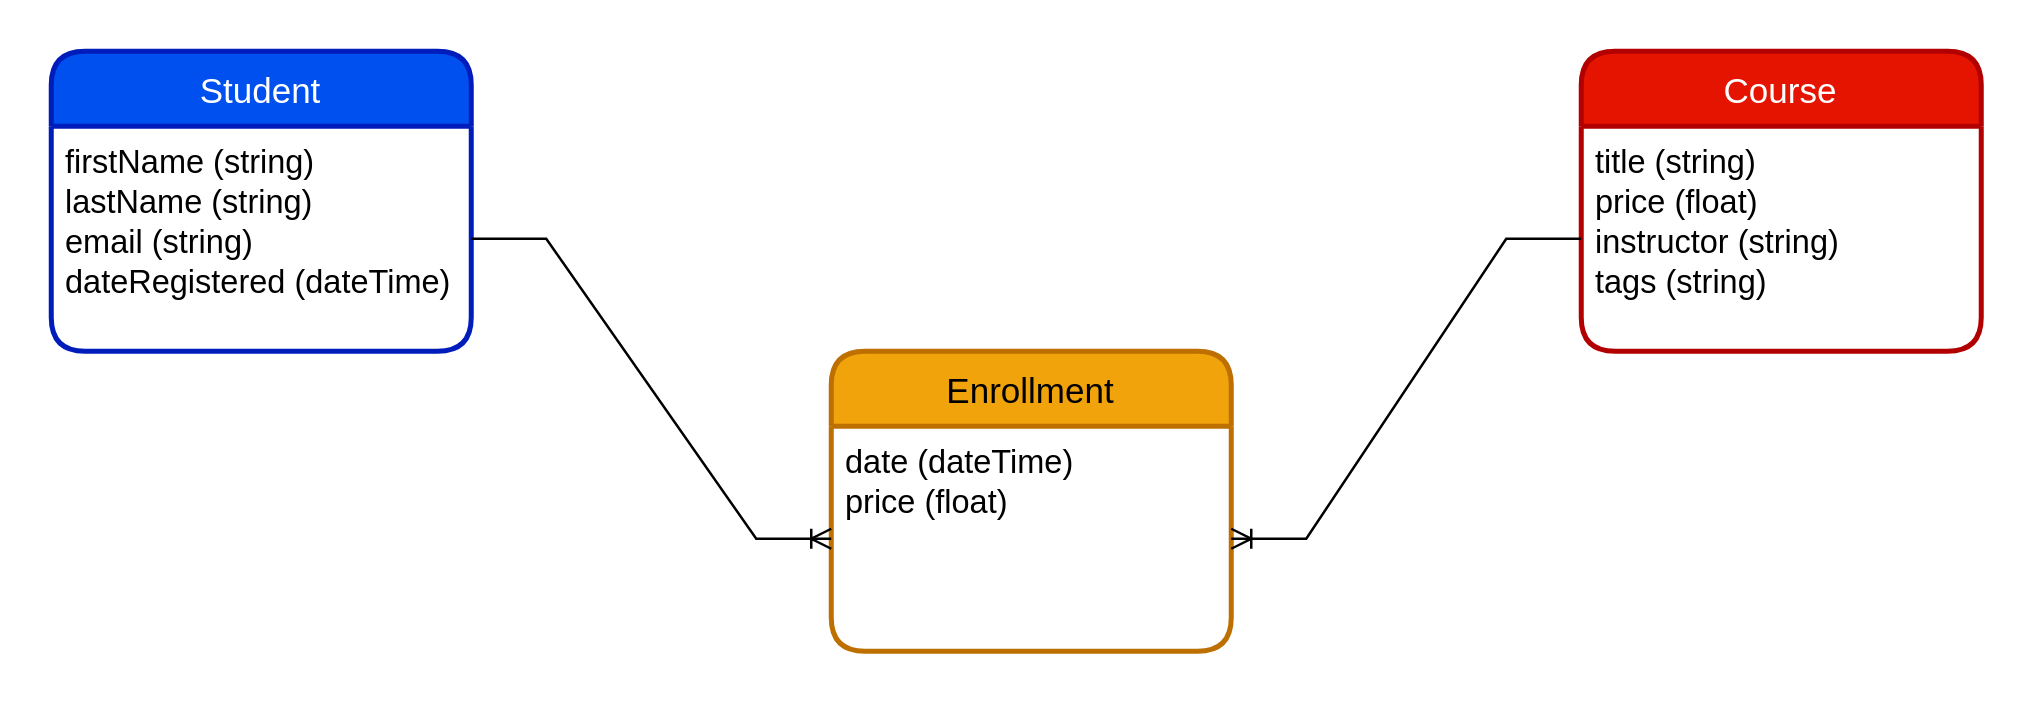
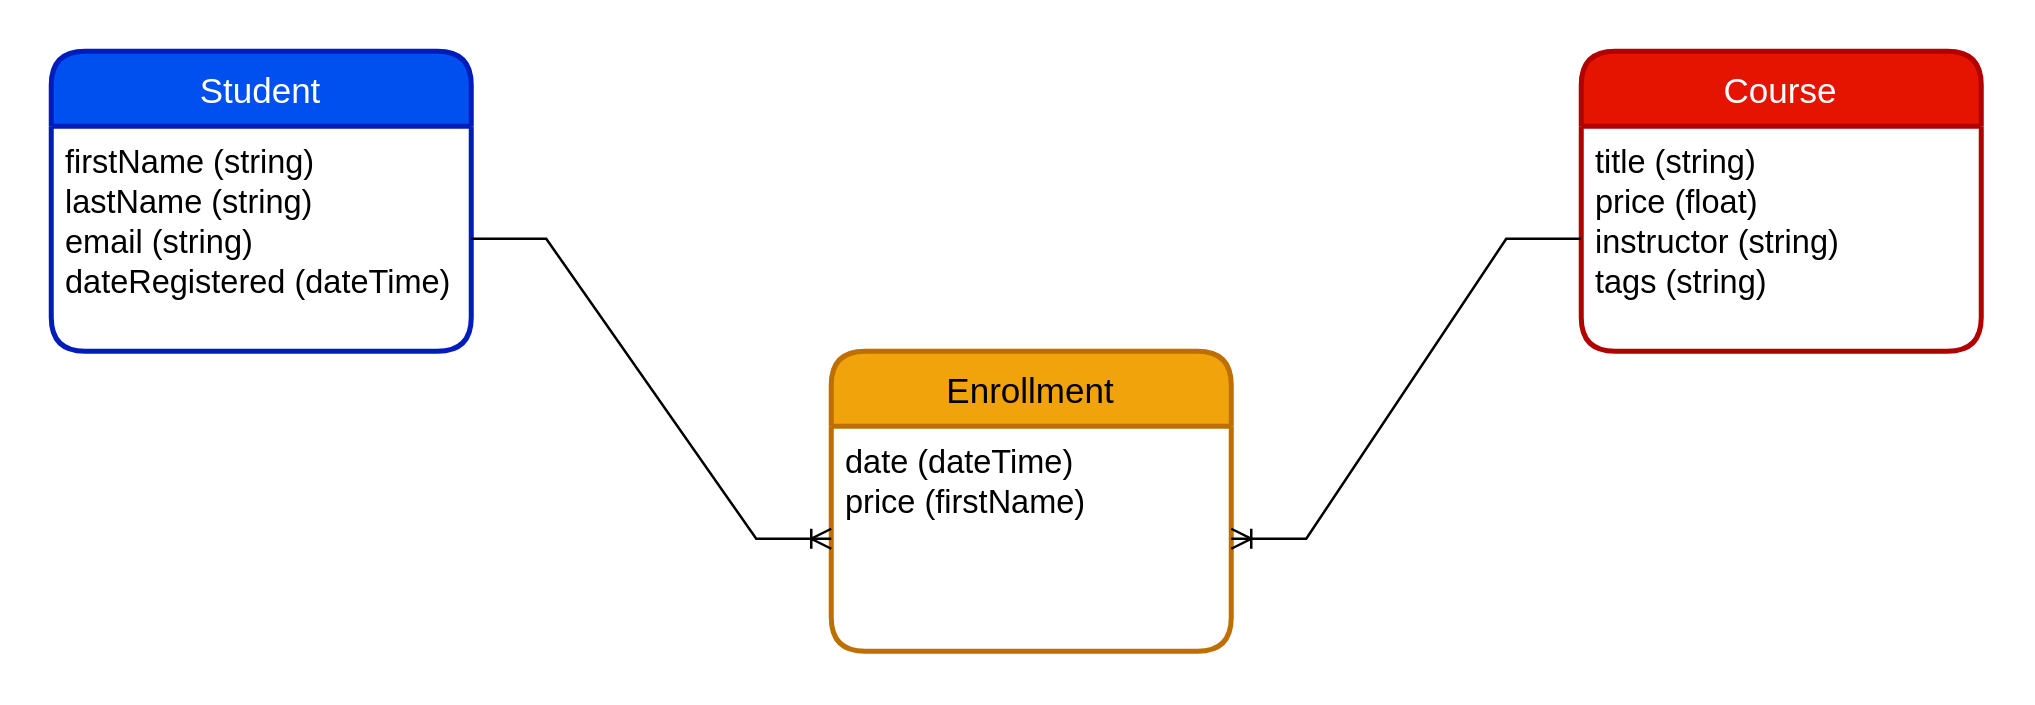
(973, 462) -> (973, 462)
